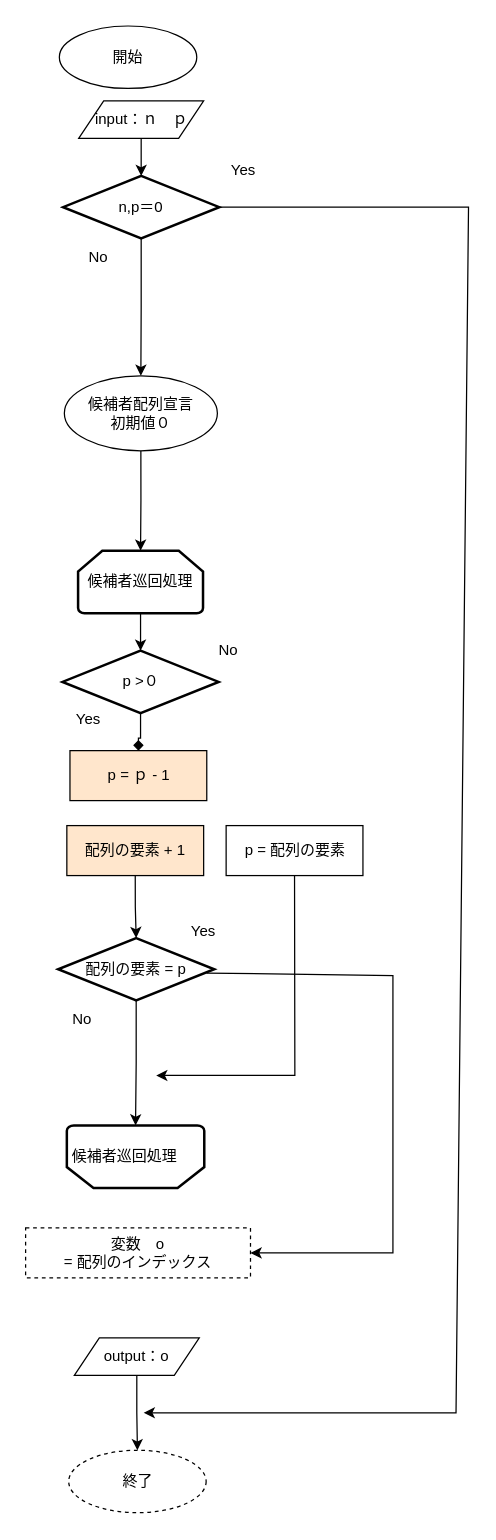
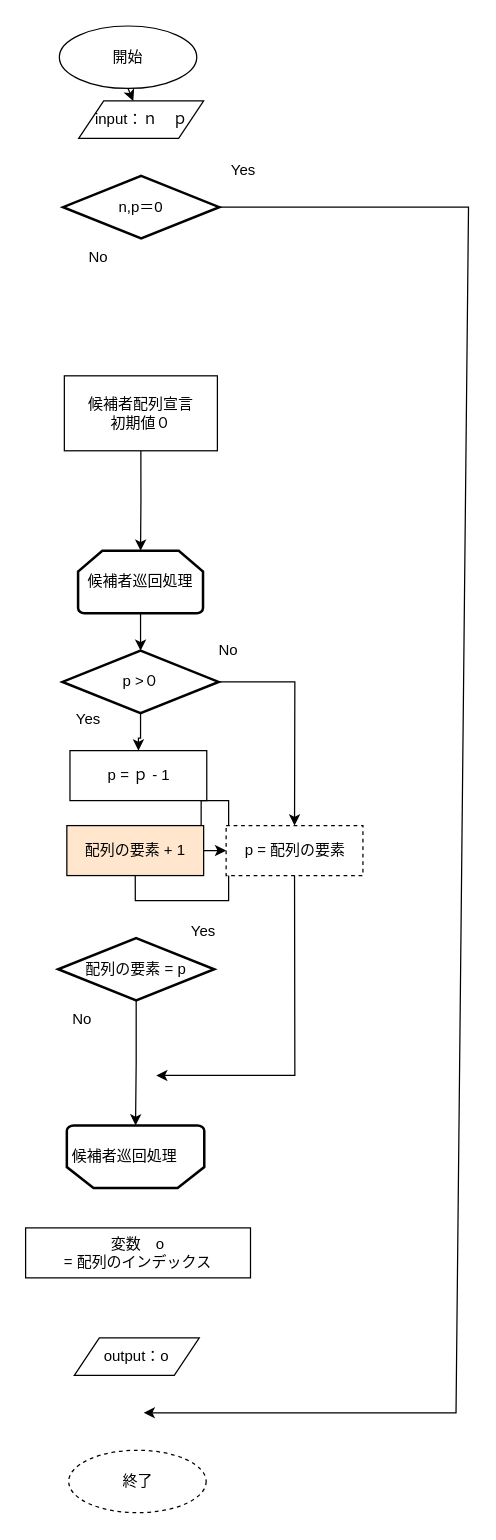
none -> (129, 90)
(141, 152) -> none
(141, 303) -> none
(141, 413) -> (141, 413)
none -> (295, 711)
(140, 738) -> (140, 738)
(138, 776) -> (138, 776)
(295, 851) -> (295, 851)
(136, 914) -> (195, 901)
(393, 1088) -> none
(138, 1253) -> (138, 1253)
(137, 1409) -> none
